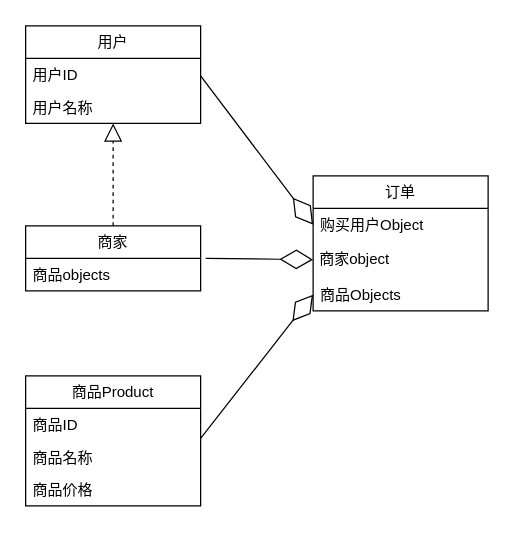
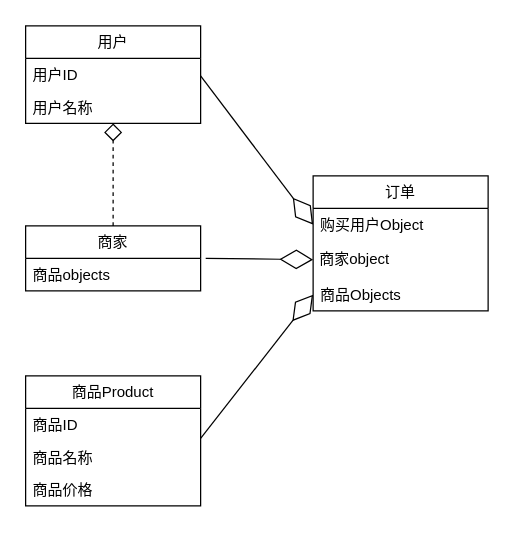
(113, 142) -> (113, 142)
